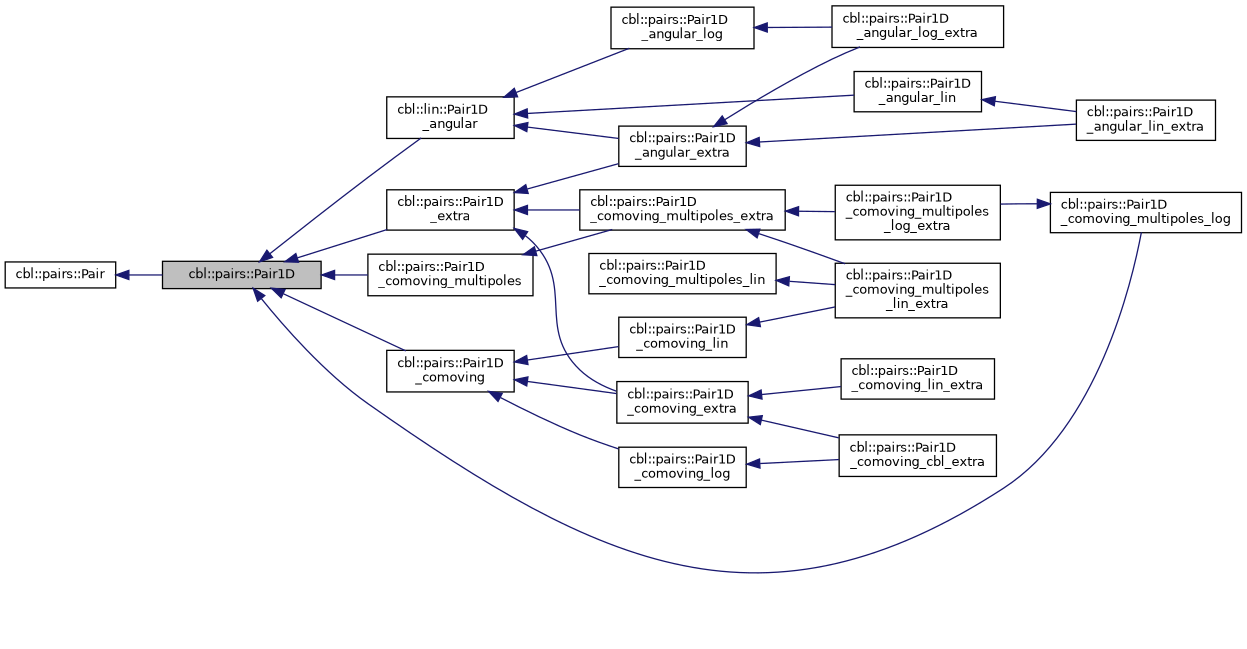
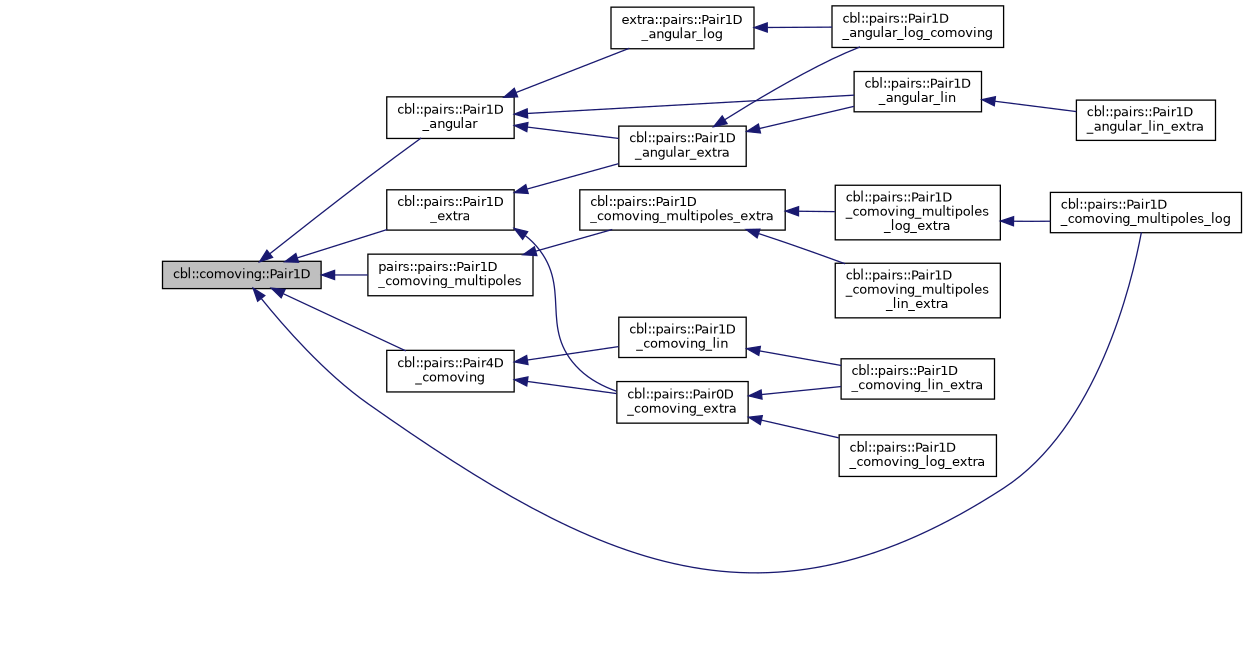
(918, 27) -> (918, 27)
(682, 28) -> (682, 28)
(450, 118) -> (450, 118)
(918, 133) -> (807, 117)
(1019, 204) -> (1032, 221)
(554, 210) -> none
(682, 274) -> none
(60, 275) -> none
(242, 275) -> (242, 275)
(450, 275) -> (450, 275)
(797, 314) -> (800, 358)
(450, 371) -> (450, 371)
(682, 402) -> (682, 402)
(918, 456) -> (918, 456)
(682, 467) -> none
